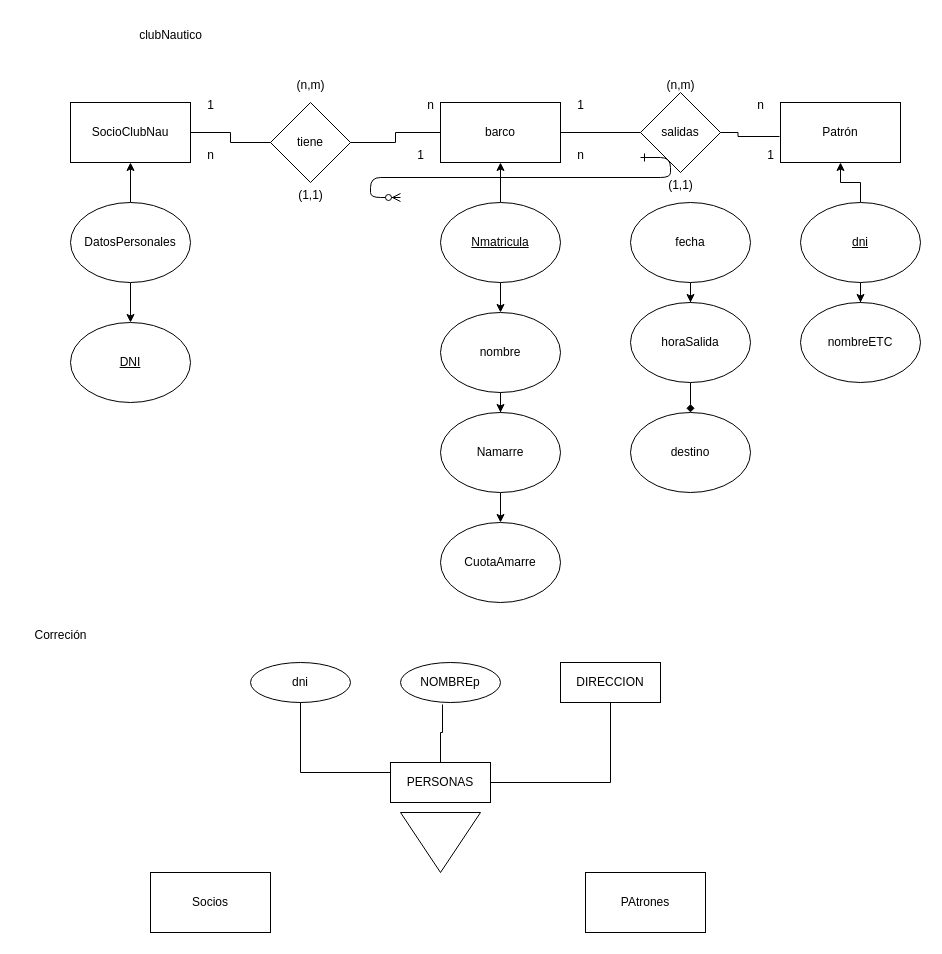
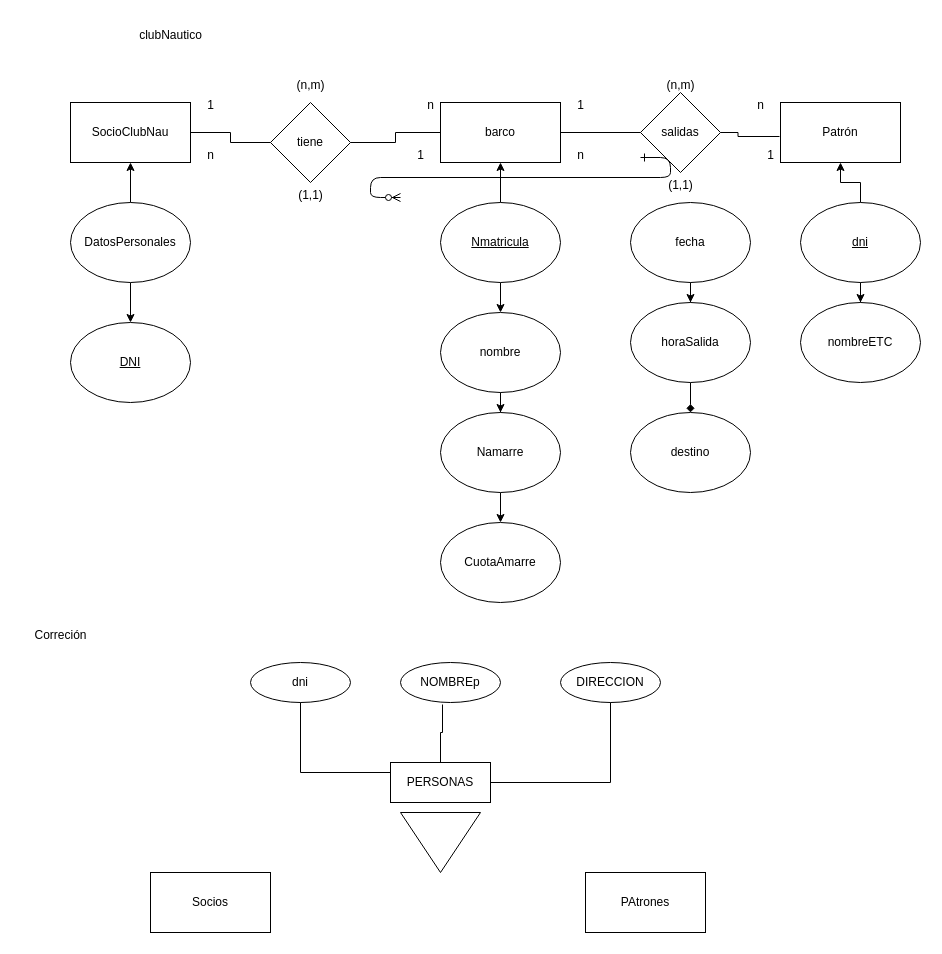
(611, 683) -> (611, 683)
